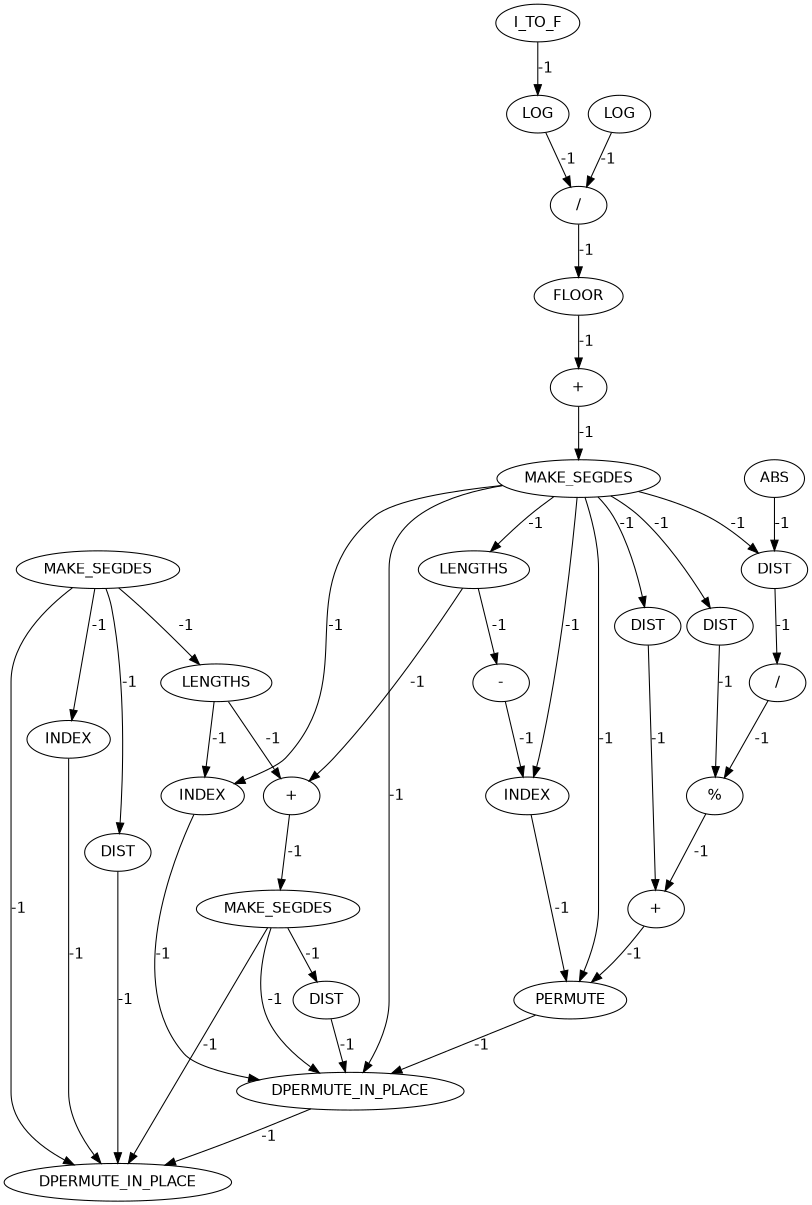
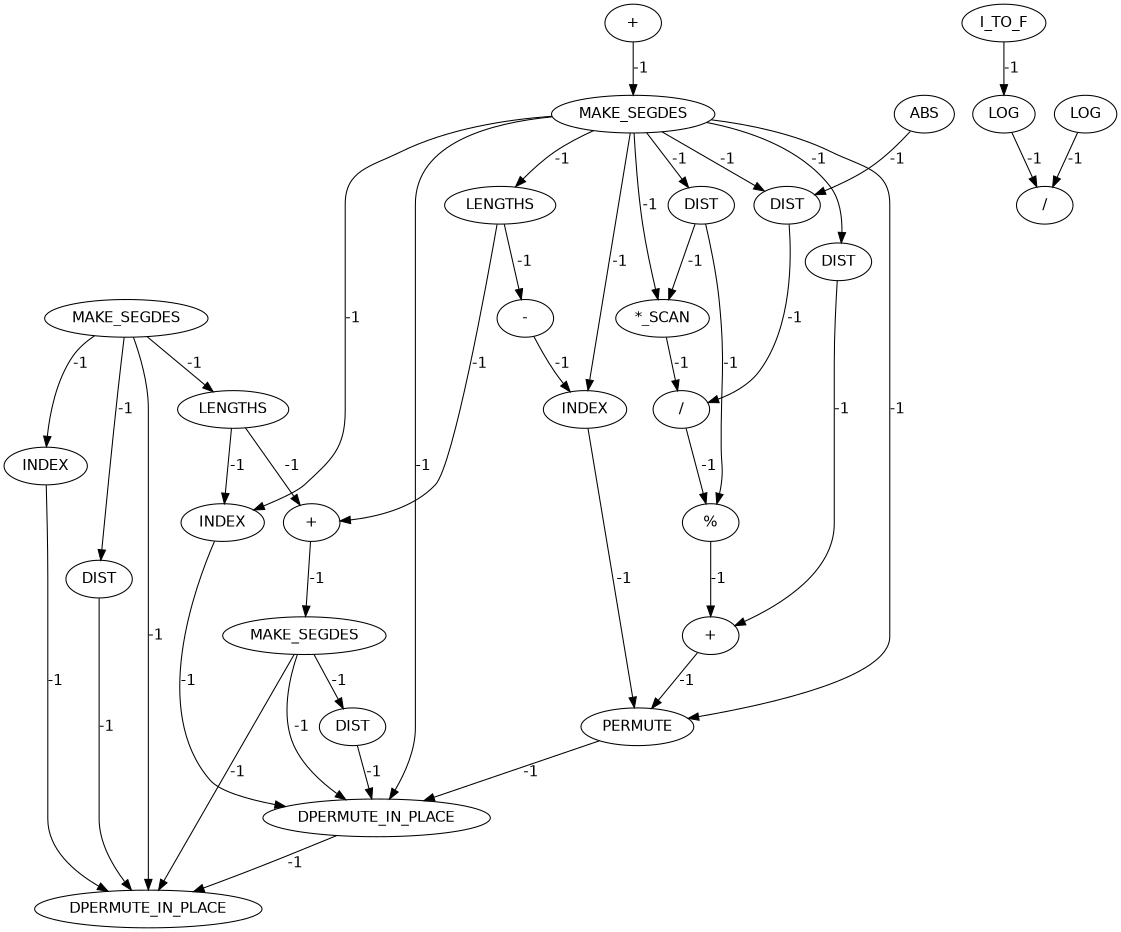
(579, 296) -> none
none -> (663, 318)
